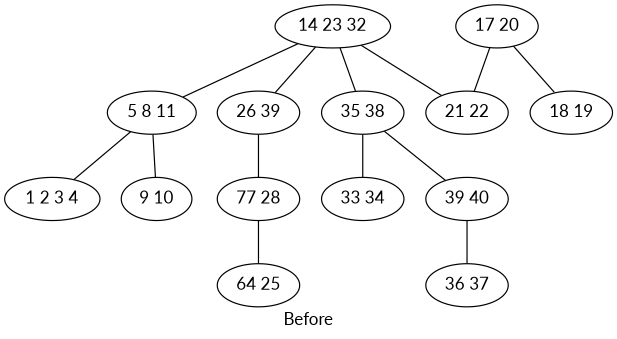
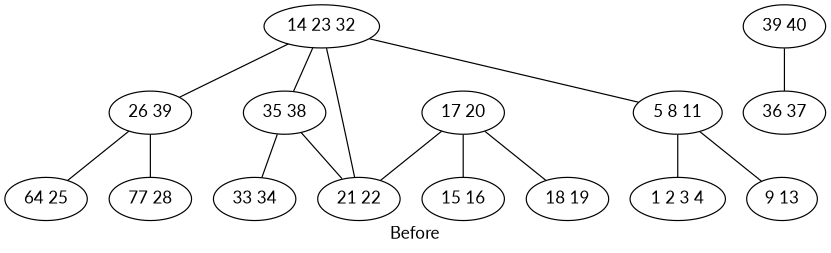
(415, 156) -> (322, 156)
(157, 199) -> (782, 199)
none -> (463, 199)
(258, 242) -> (98, 156)
